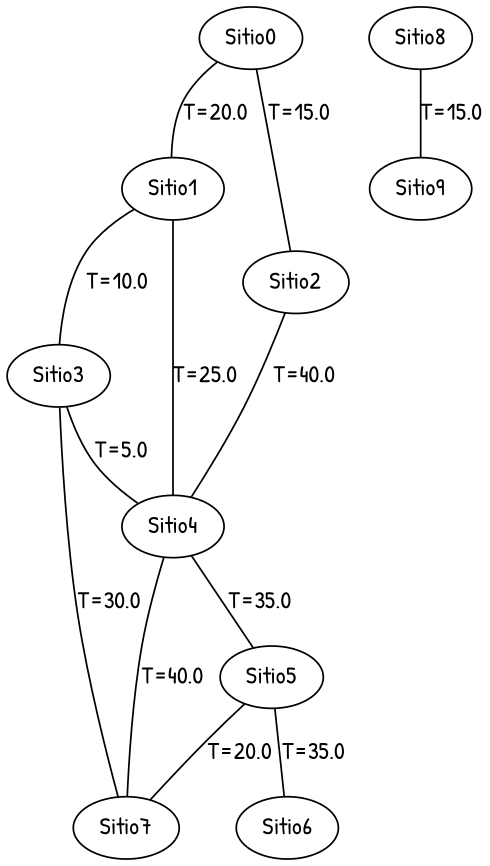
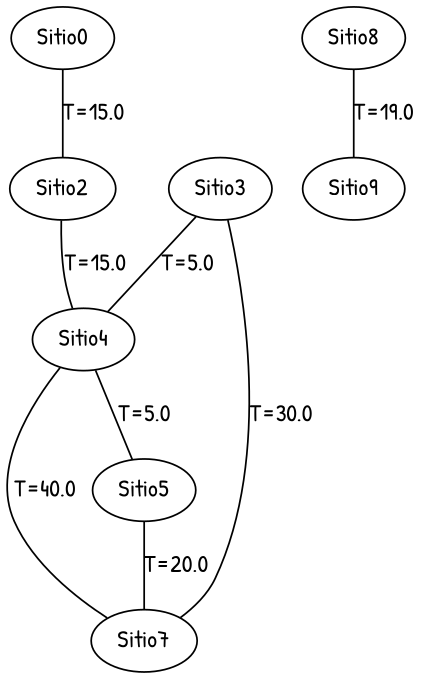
(452, 113) -> (384, 113)
(173, 189) -> none
(305, 376) -> (96, 264)
(260, 602) -> (145, 415)
(287, 828) -> none
